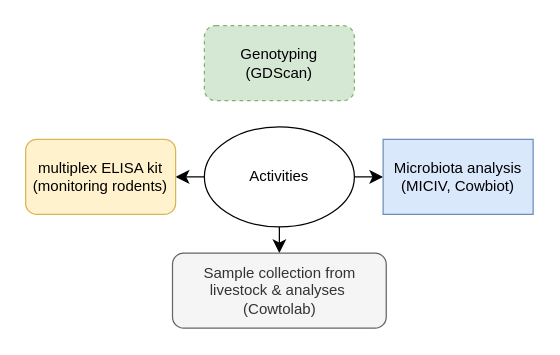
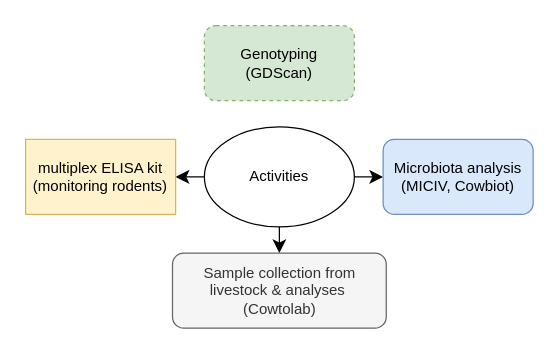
(101, 177) -> (101, 177)
(458, 177) -> (458, 177)
